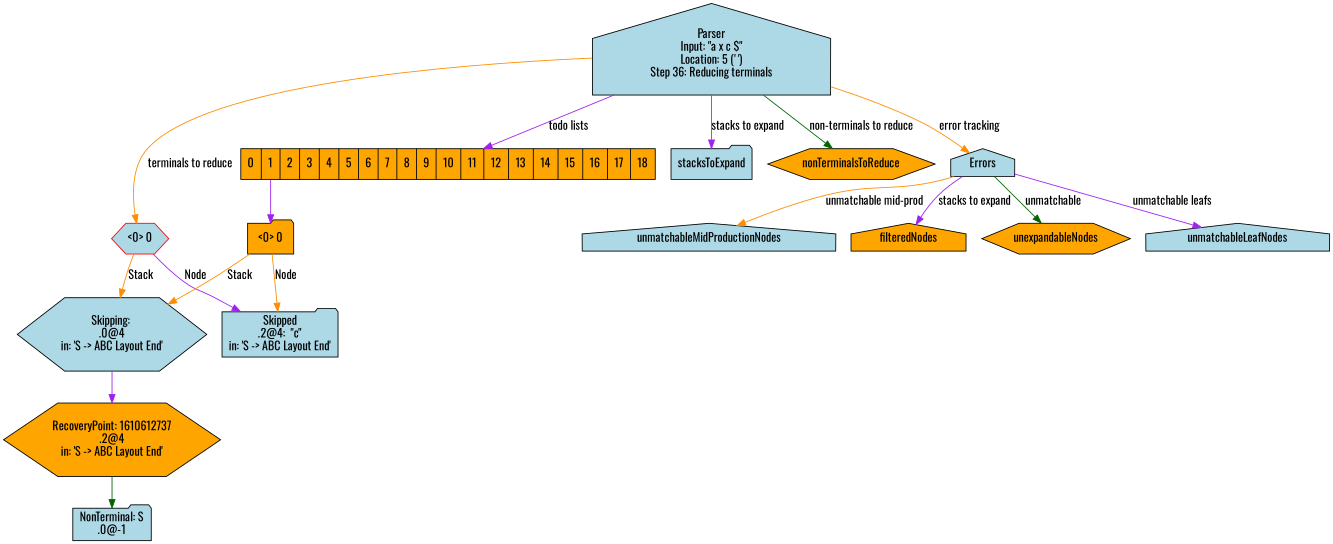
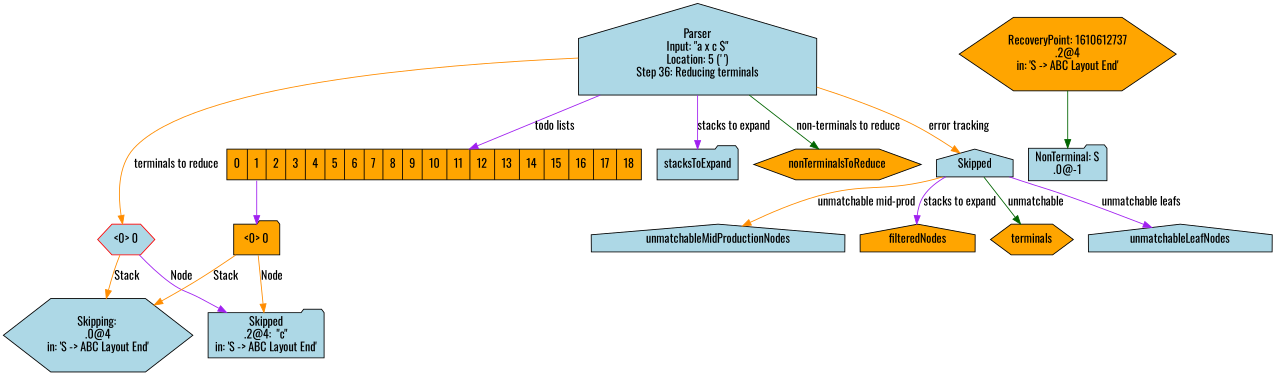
(983, 164) -> (975, 164)
(1056, 239) -> (1032, 240)
(112, 383) -> none
